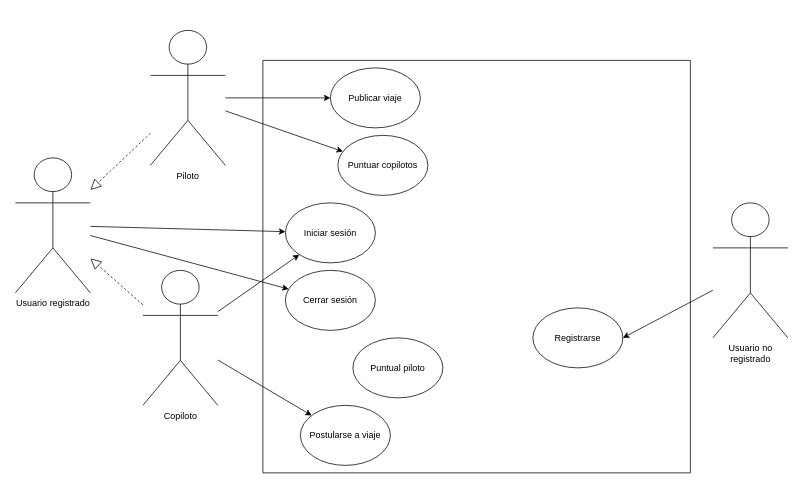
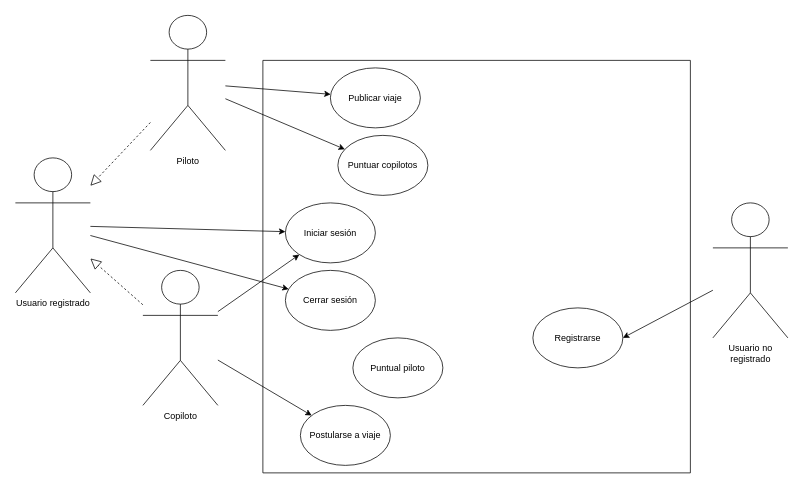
(188, 98) -> (188, 83)
